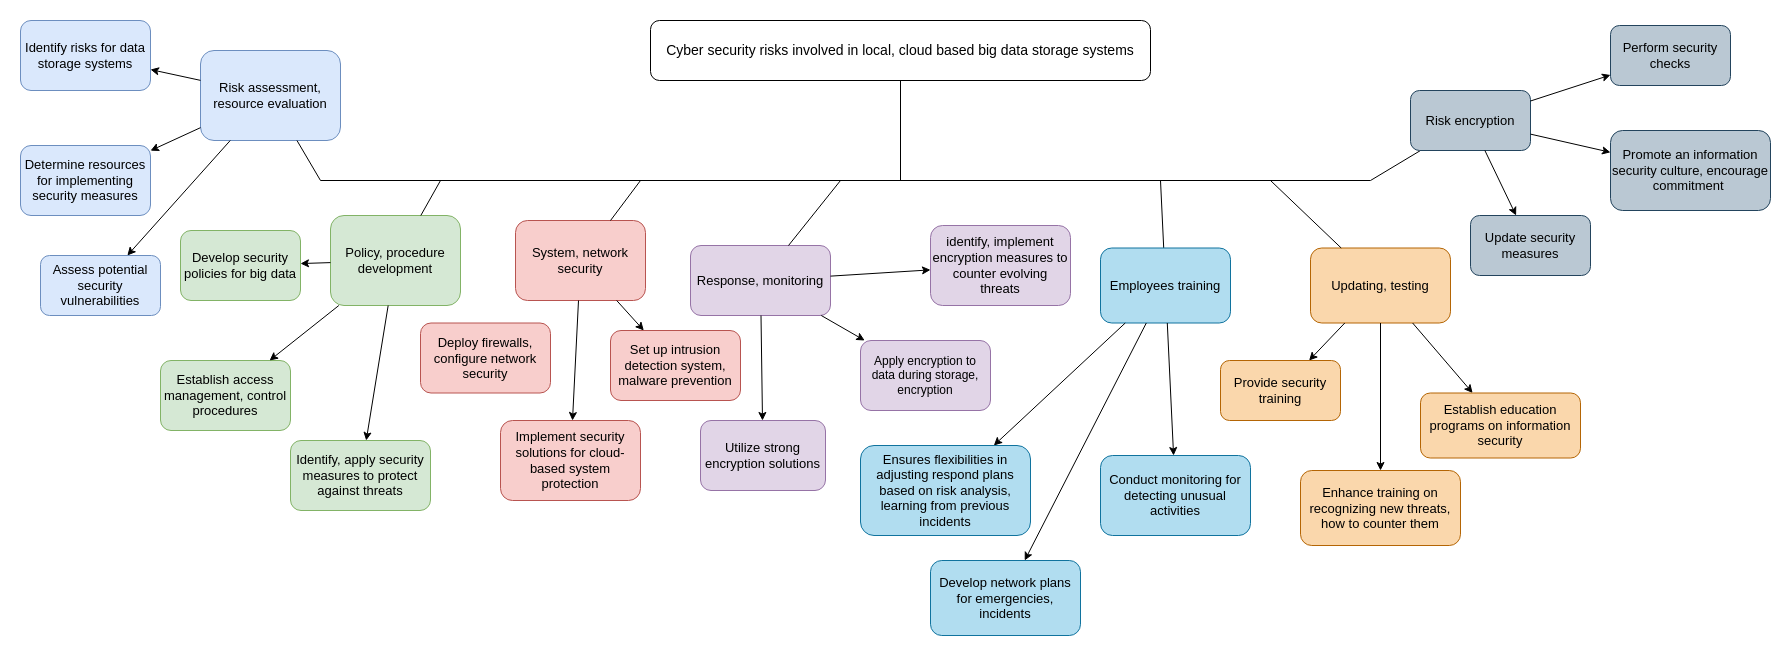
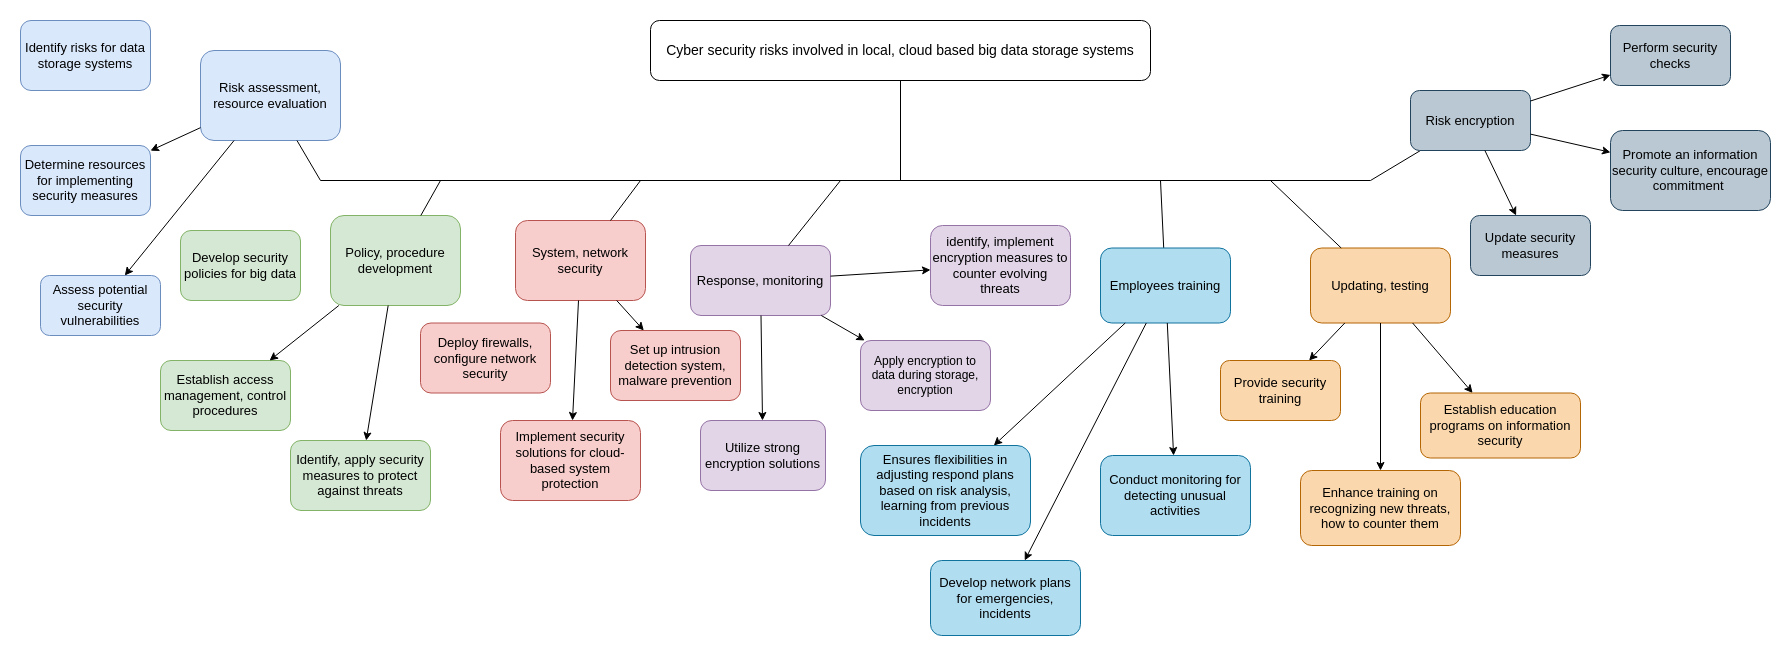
(179, 76) -> none
(319, 263) -> none
(101, 286) -> (101, 306)
